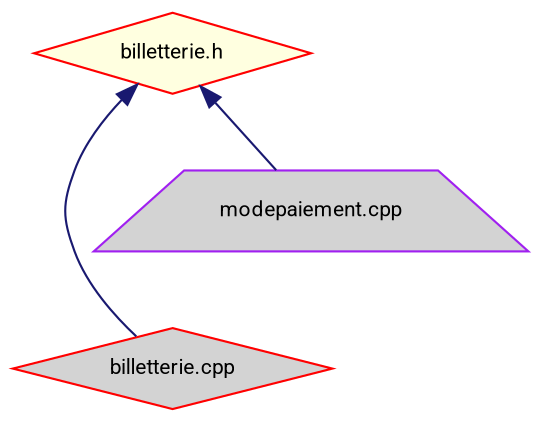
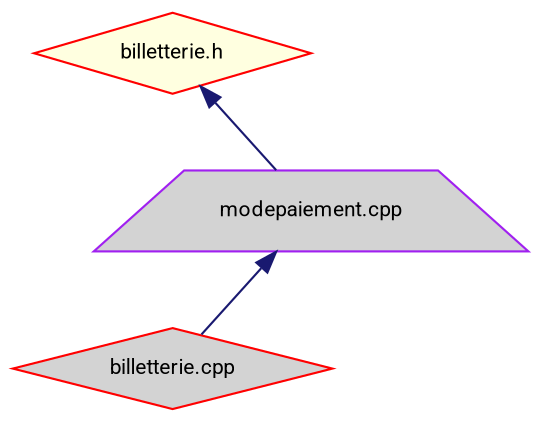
(66, 221) -> (231, 301)
